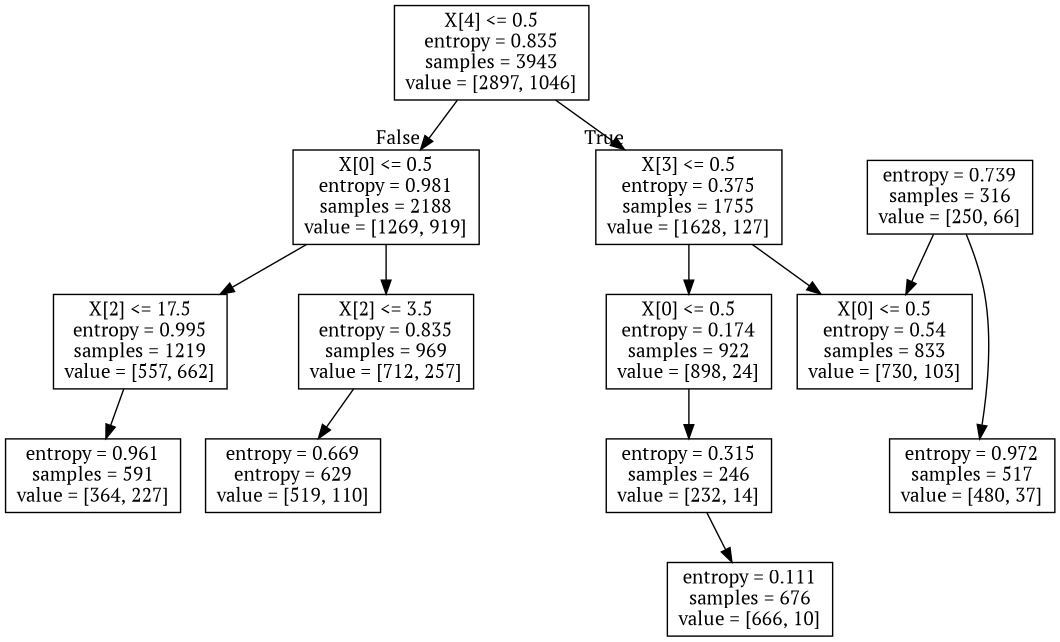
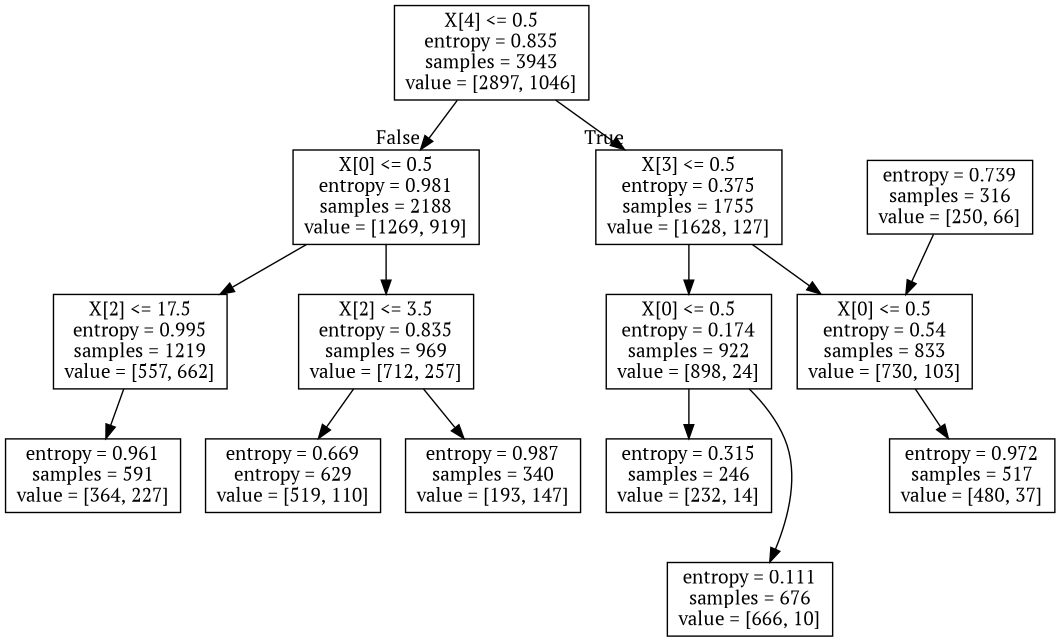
(988, 328) -> (928, 408)
none -> (493, 476)
(716, 531) -> (791, 464)
